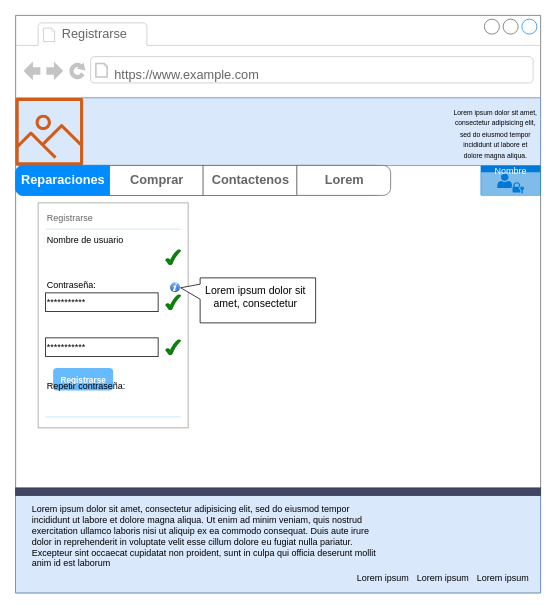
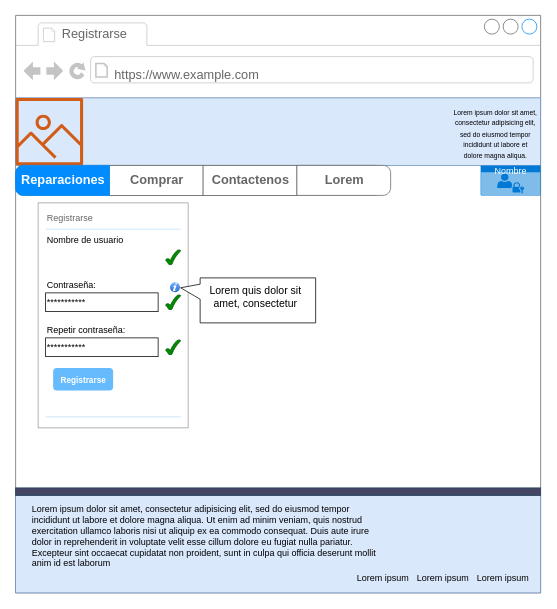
(255, 297) -> (255, 297)
(98, 387) -> (98, 330)
